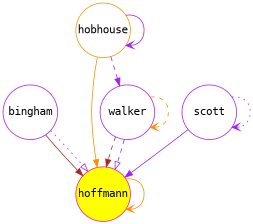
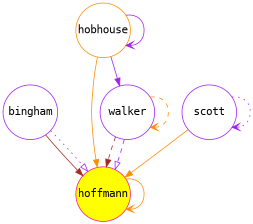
(114, 68) -> (114, 68)
(160, 151) -> (160, 151)
